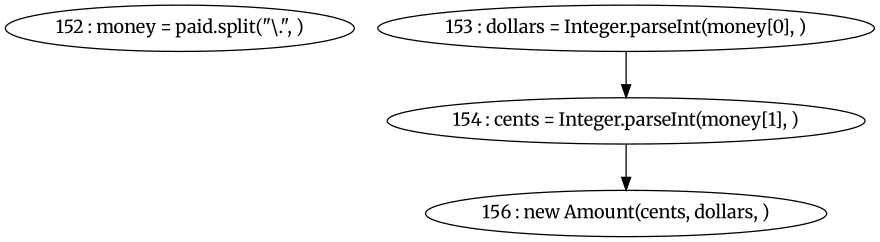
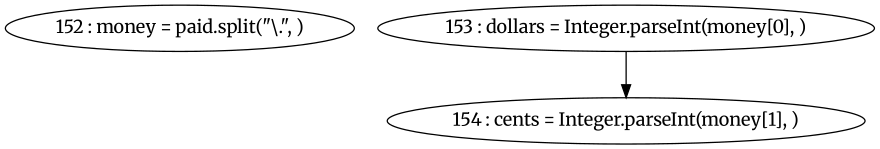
(626, 213) -> none
